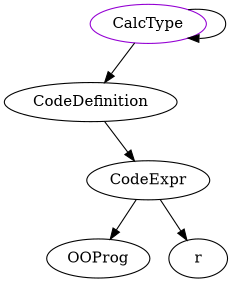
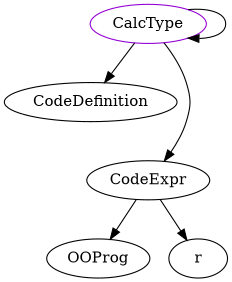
(116, 137) -> (190, 96)
